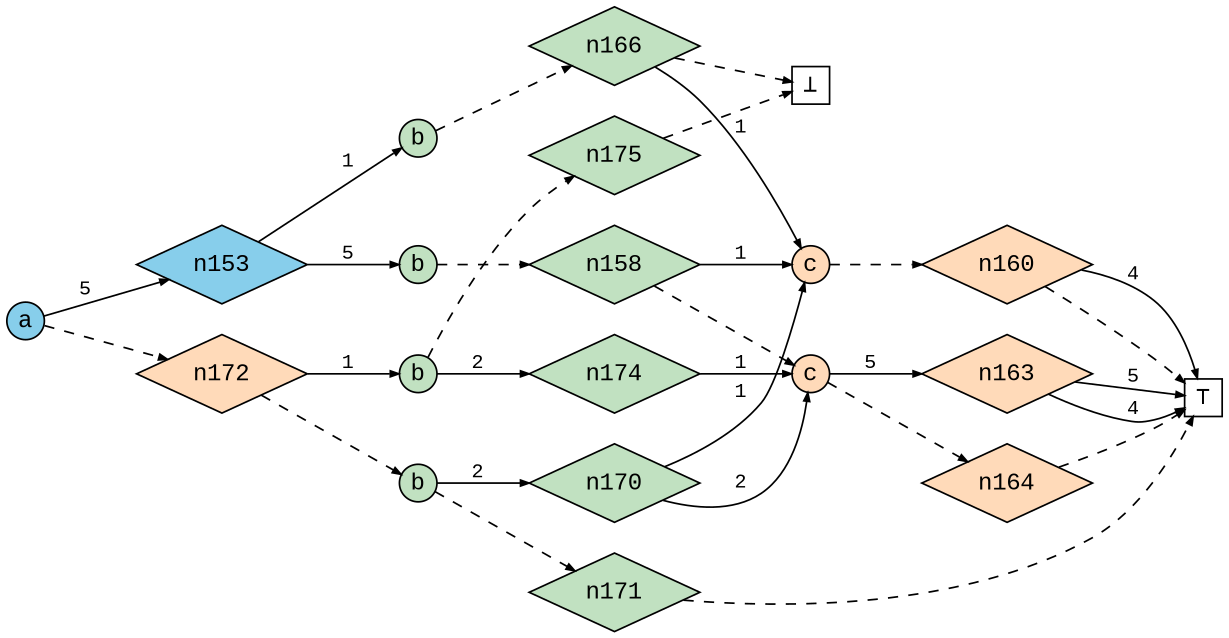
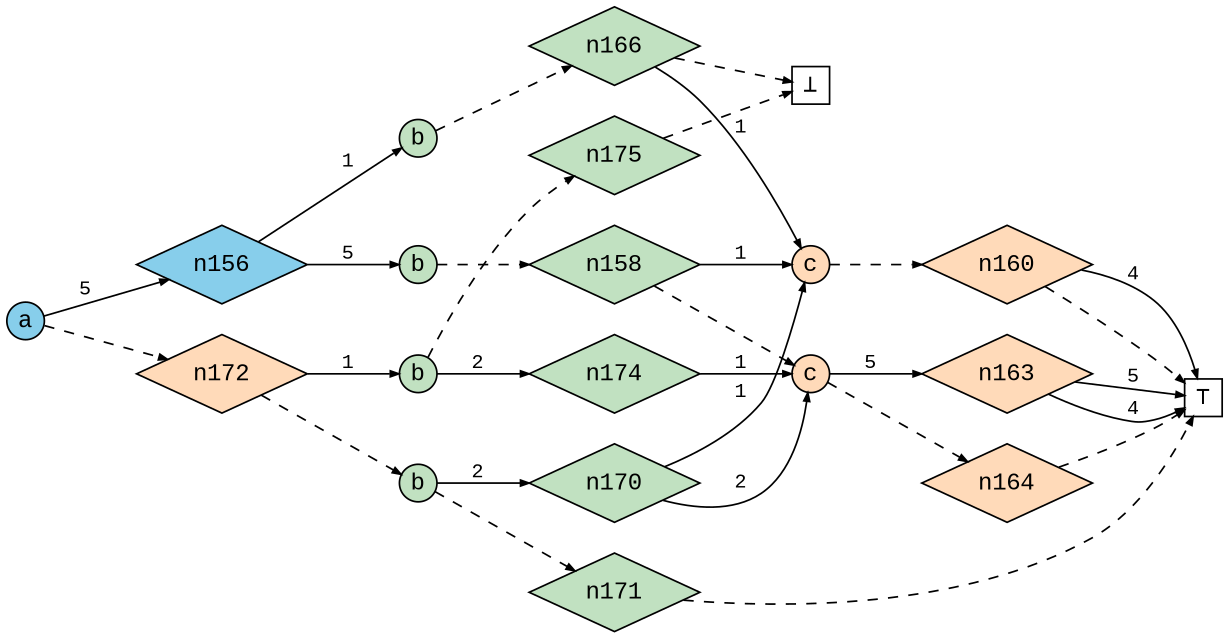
(222, 265) -> (222, 265)
